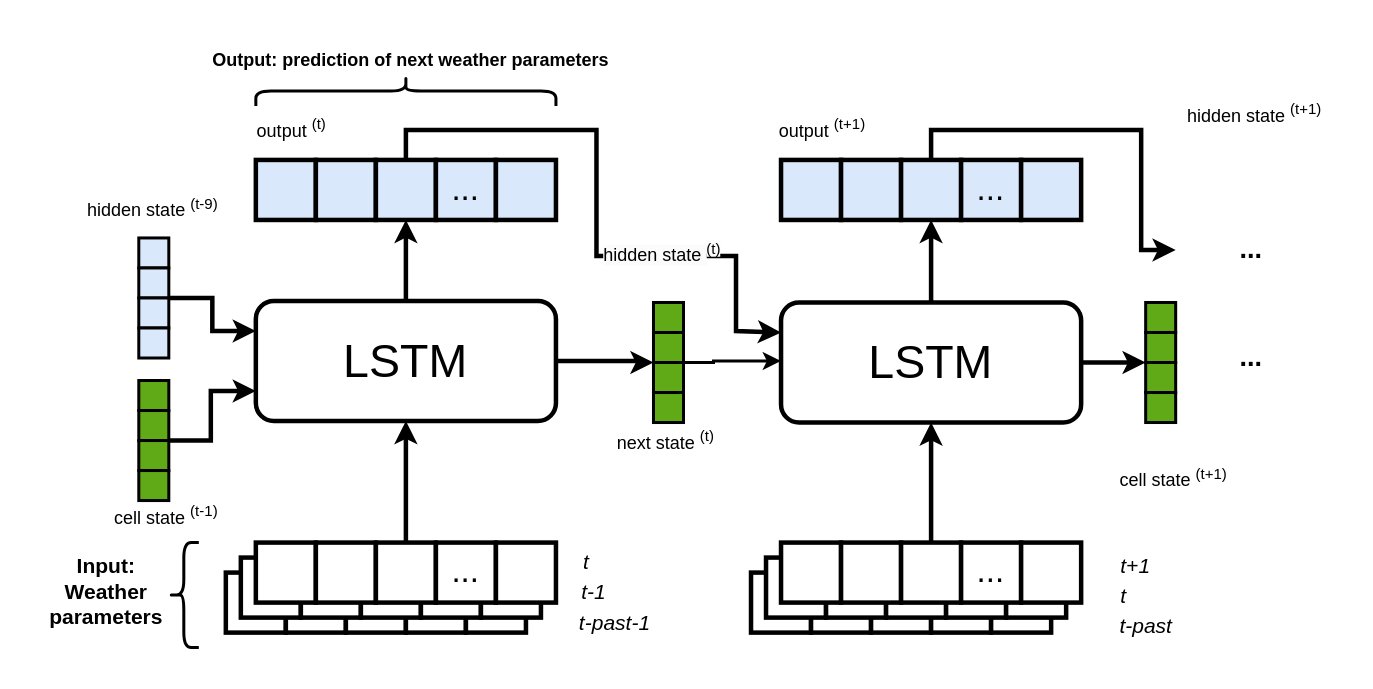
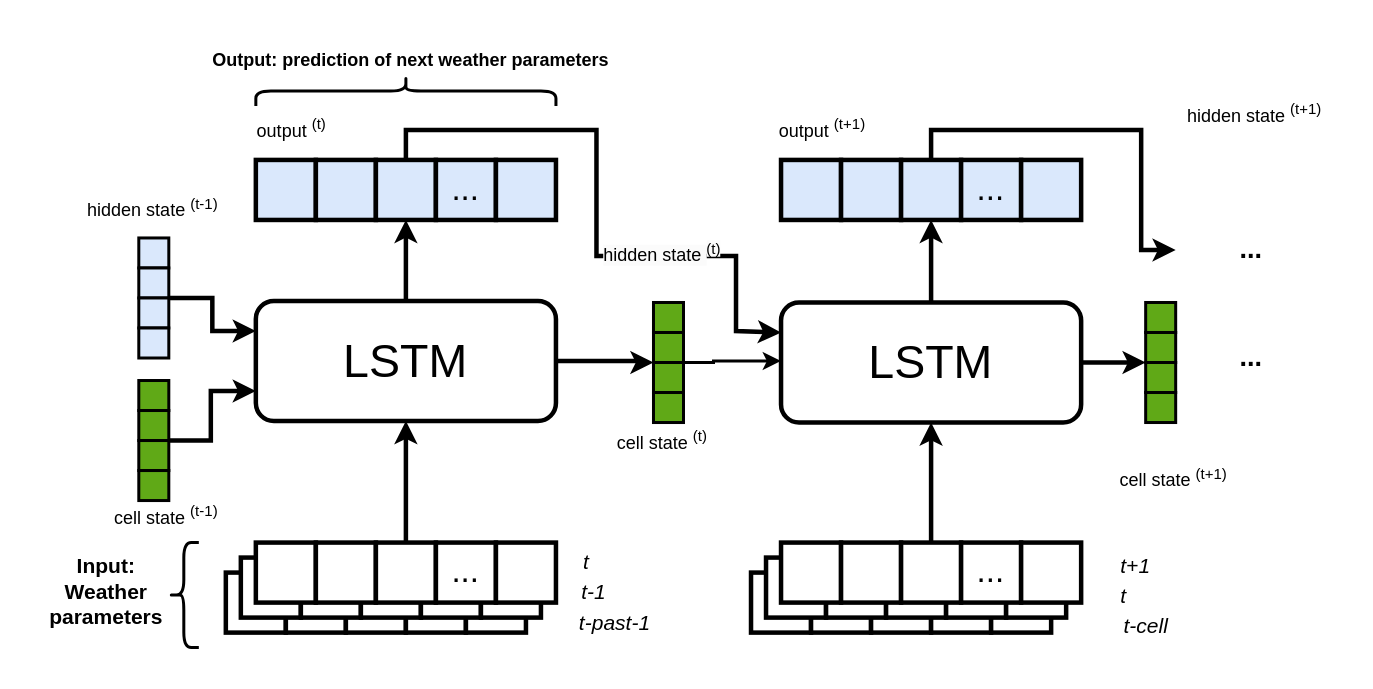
(161, 208) -> (161, 208)
(677, 440) -> (677, 440)
(1146, 626) -> (1146, 626)
